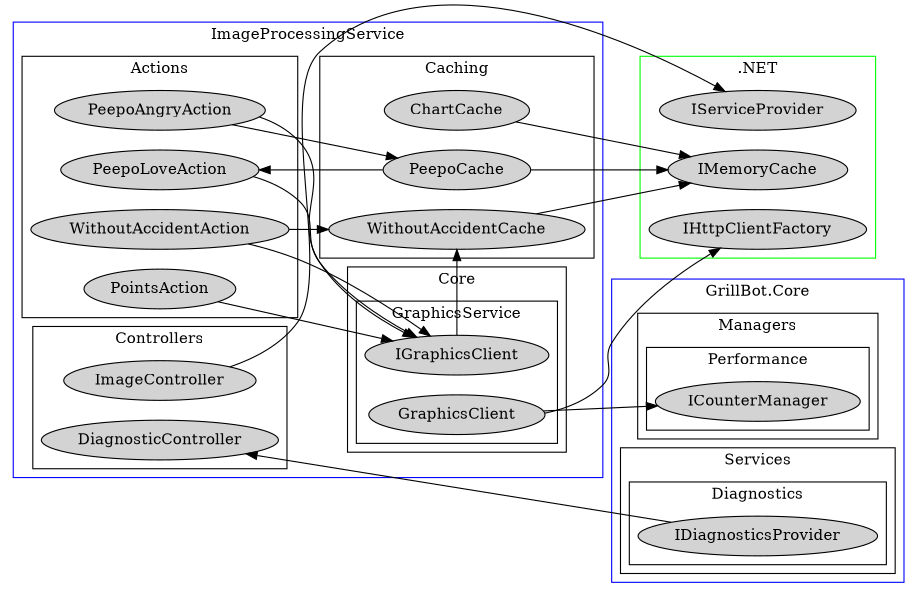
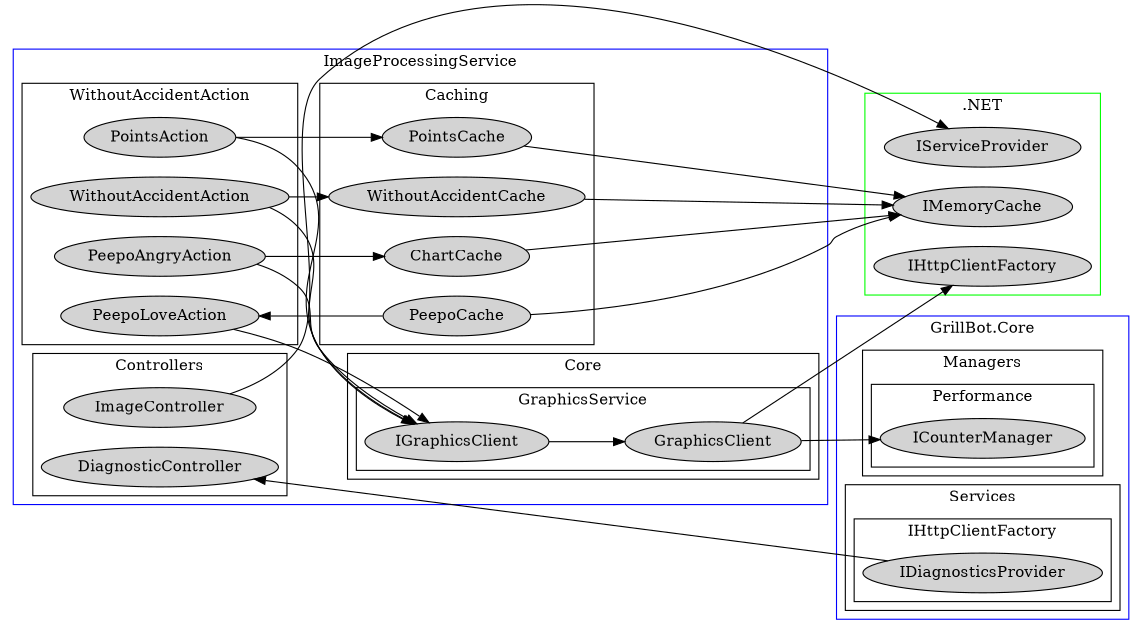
(160, 69) -> (160, 96)
none -> (457, 137)
(309, 140) -> (327, 256)
(457, 294) -> (581, 442)
(758, 495) -> (983, 532)
